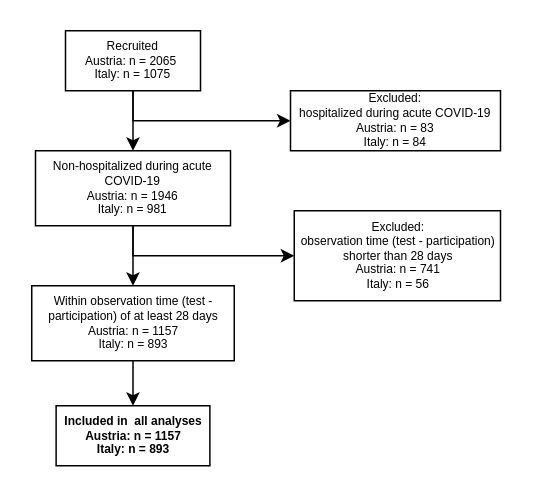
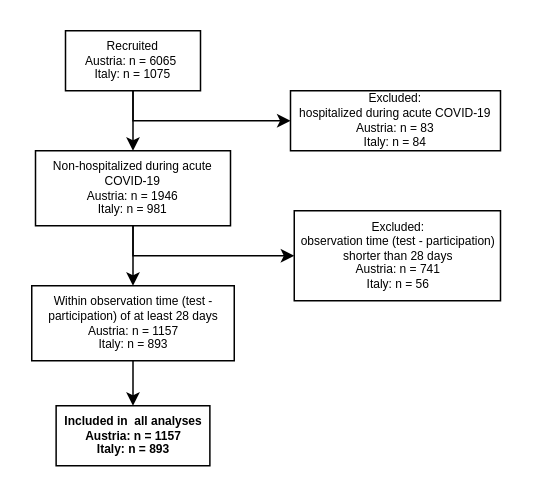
(133, 61) -> (133, 61)
